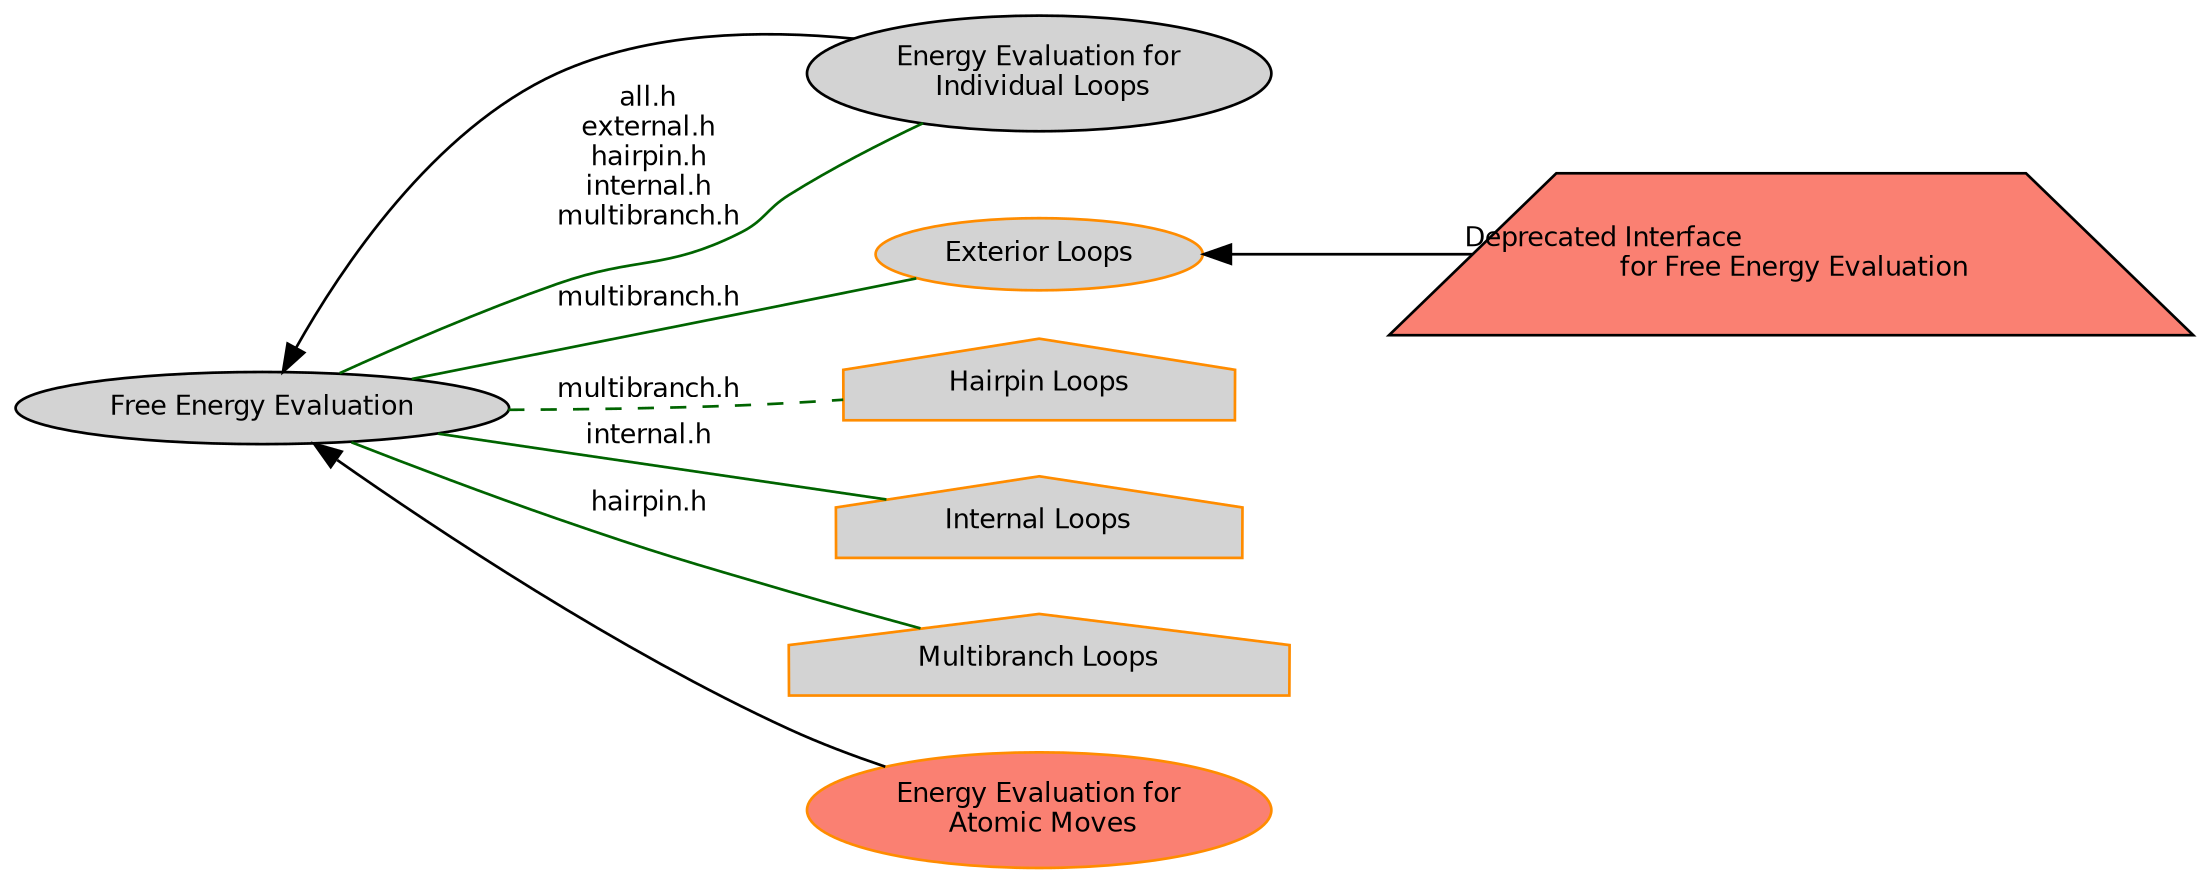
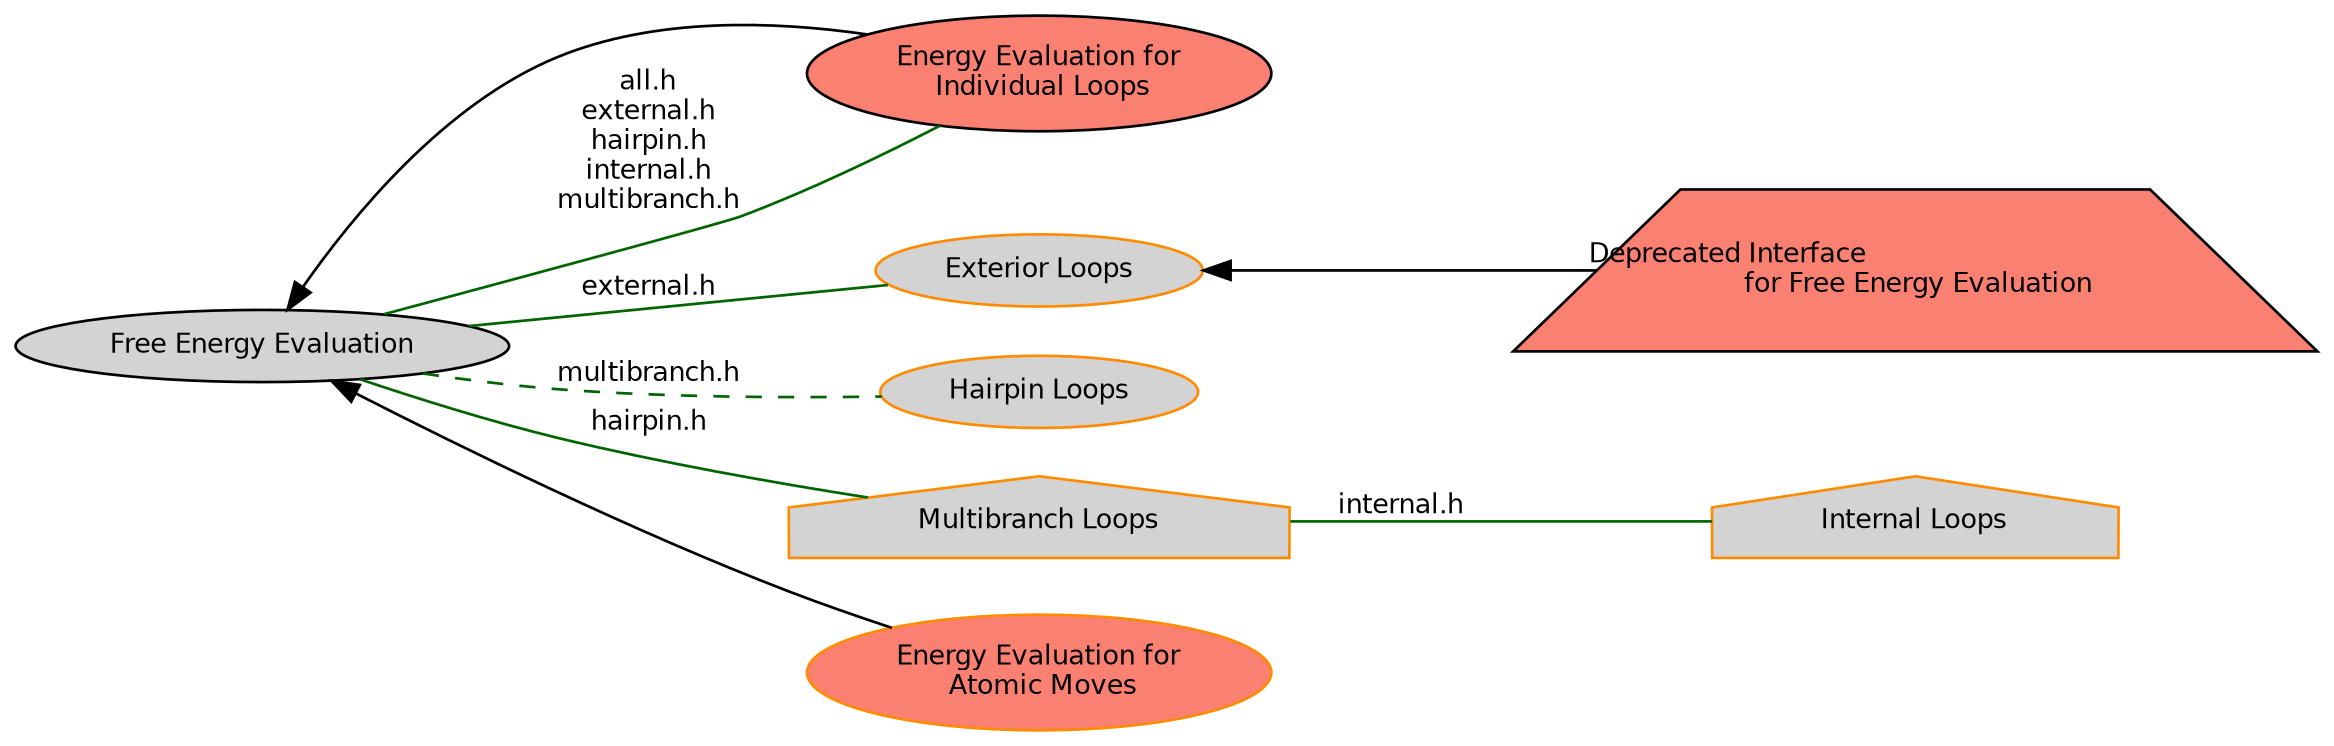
(1039, 73) -> (1039, 73)
(649, 299) -> (649, 288)
(1039, 384) -> (1039, 392)
(662, 467) -> (1501, 521)
